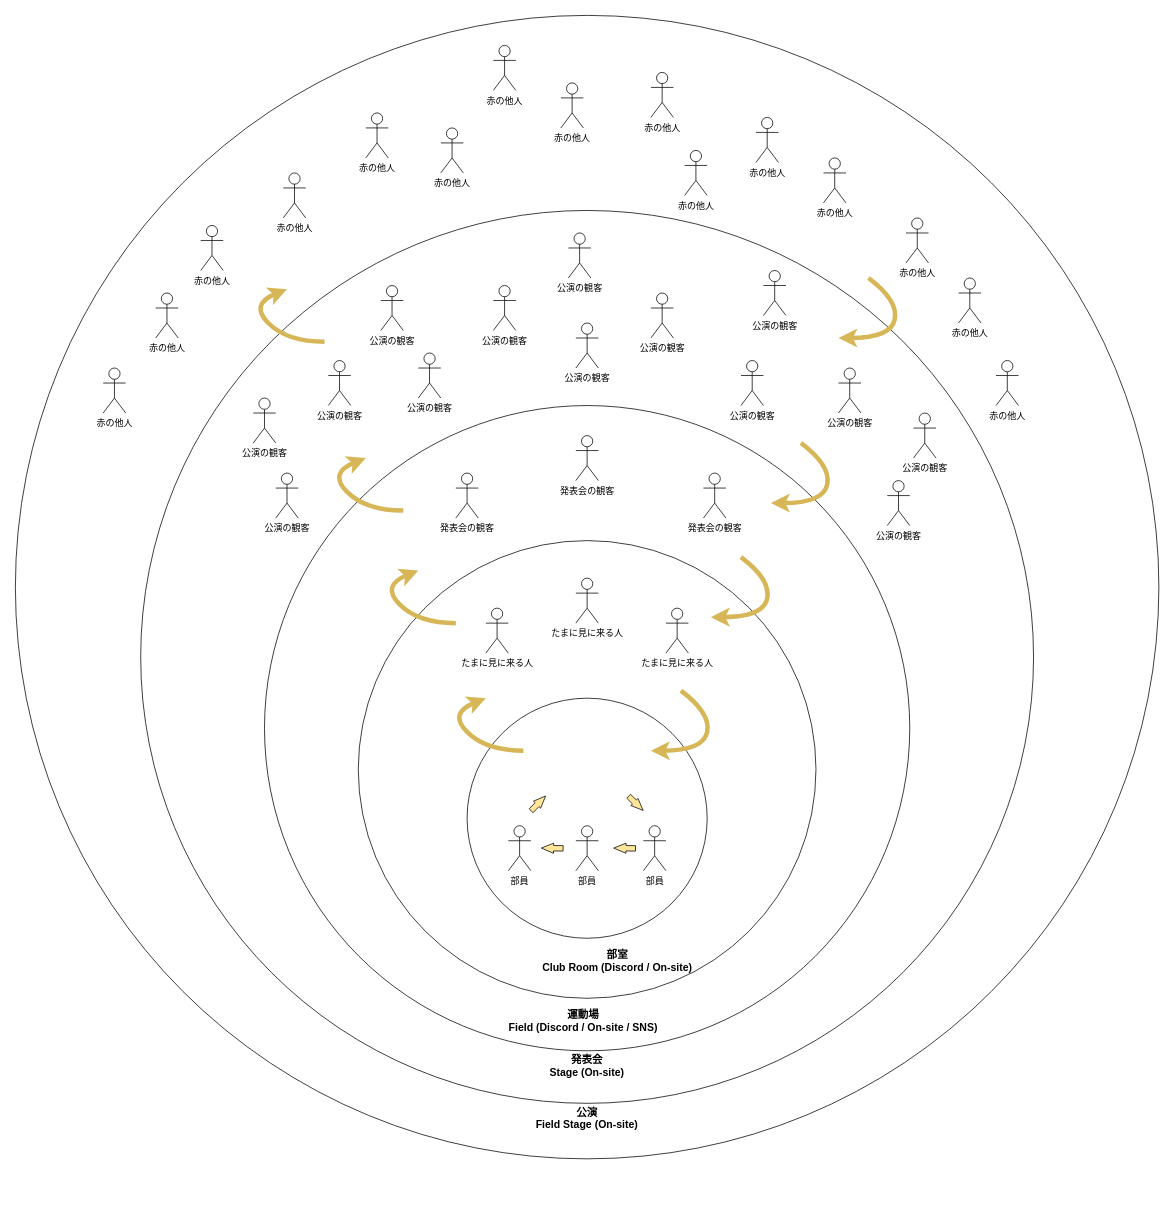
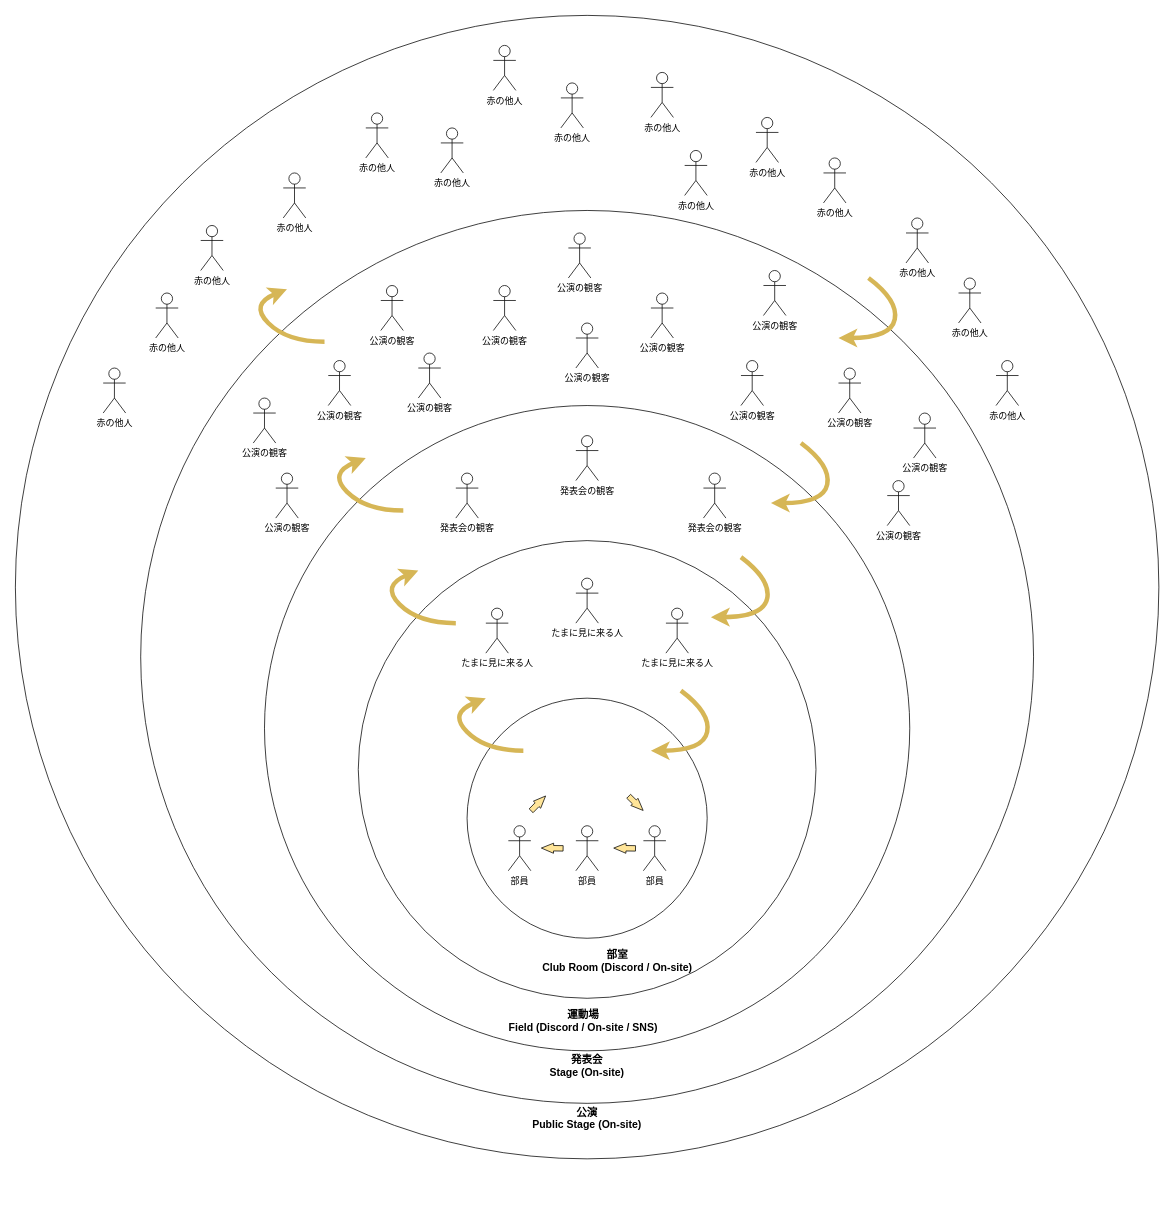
(587, 1118) -> (587, 1118)
